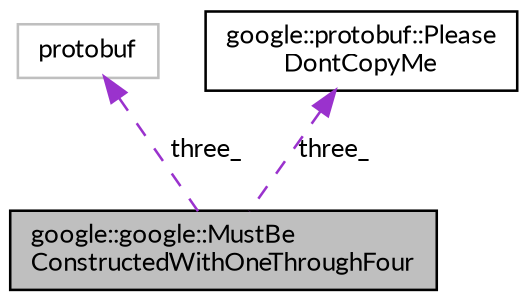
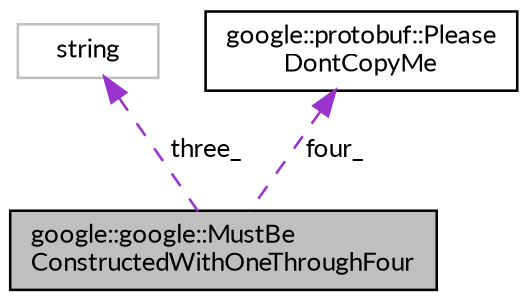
(88, 51) -> (88, 51)
(332, 151) -> (332, 151)
